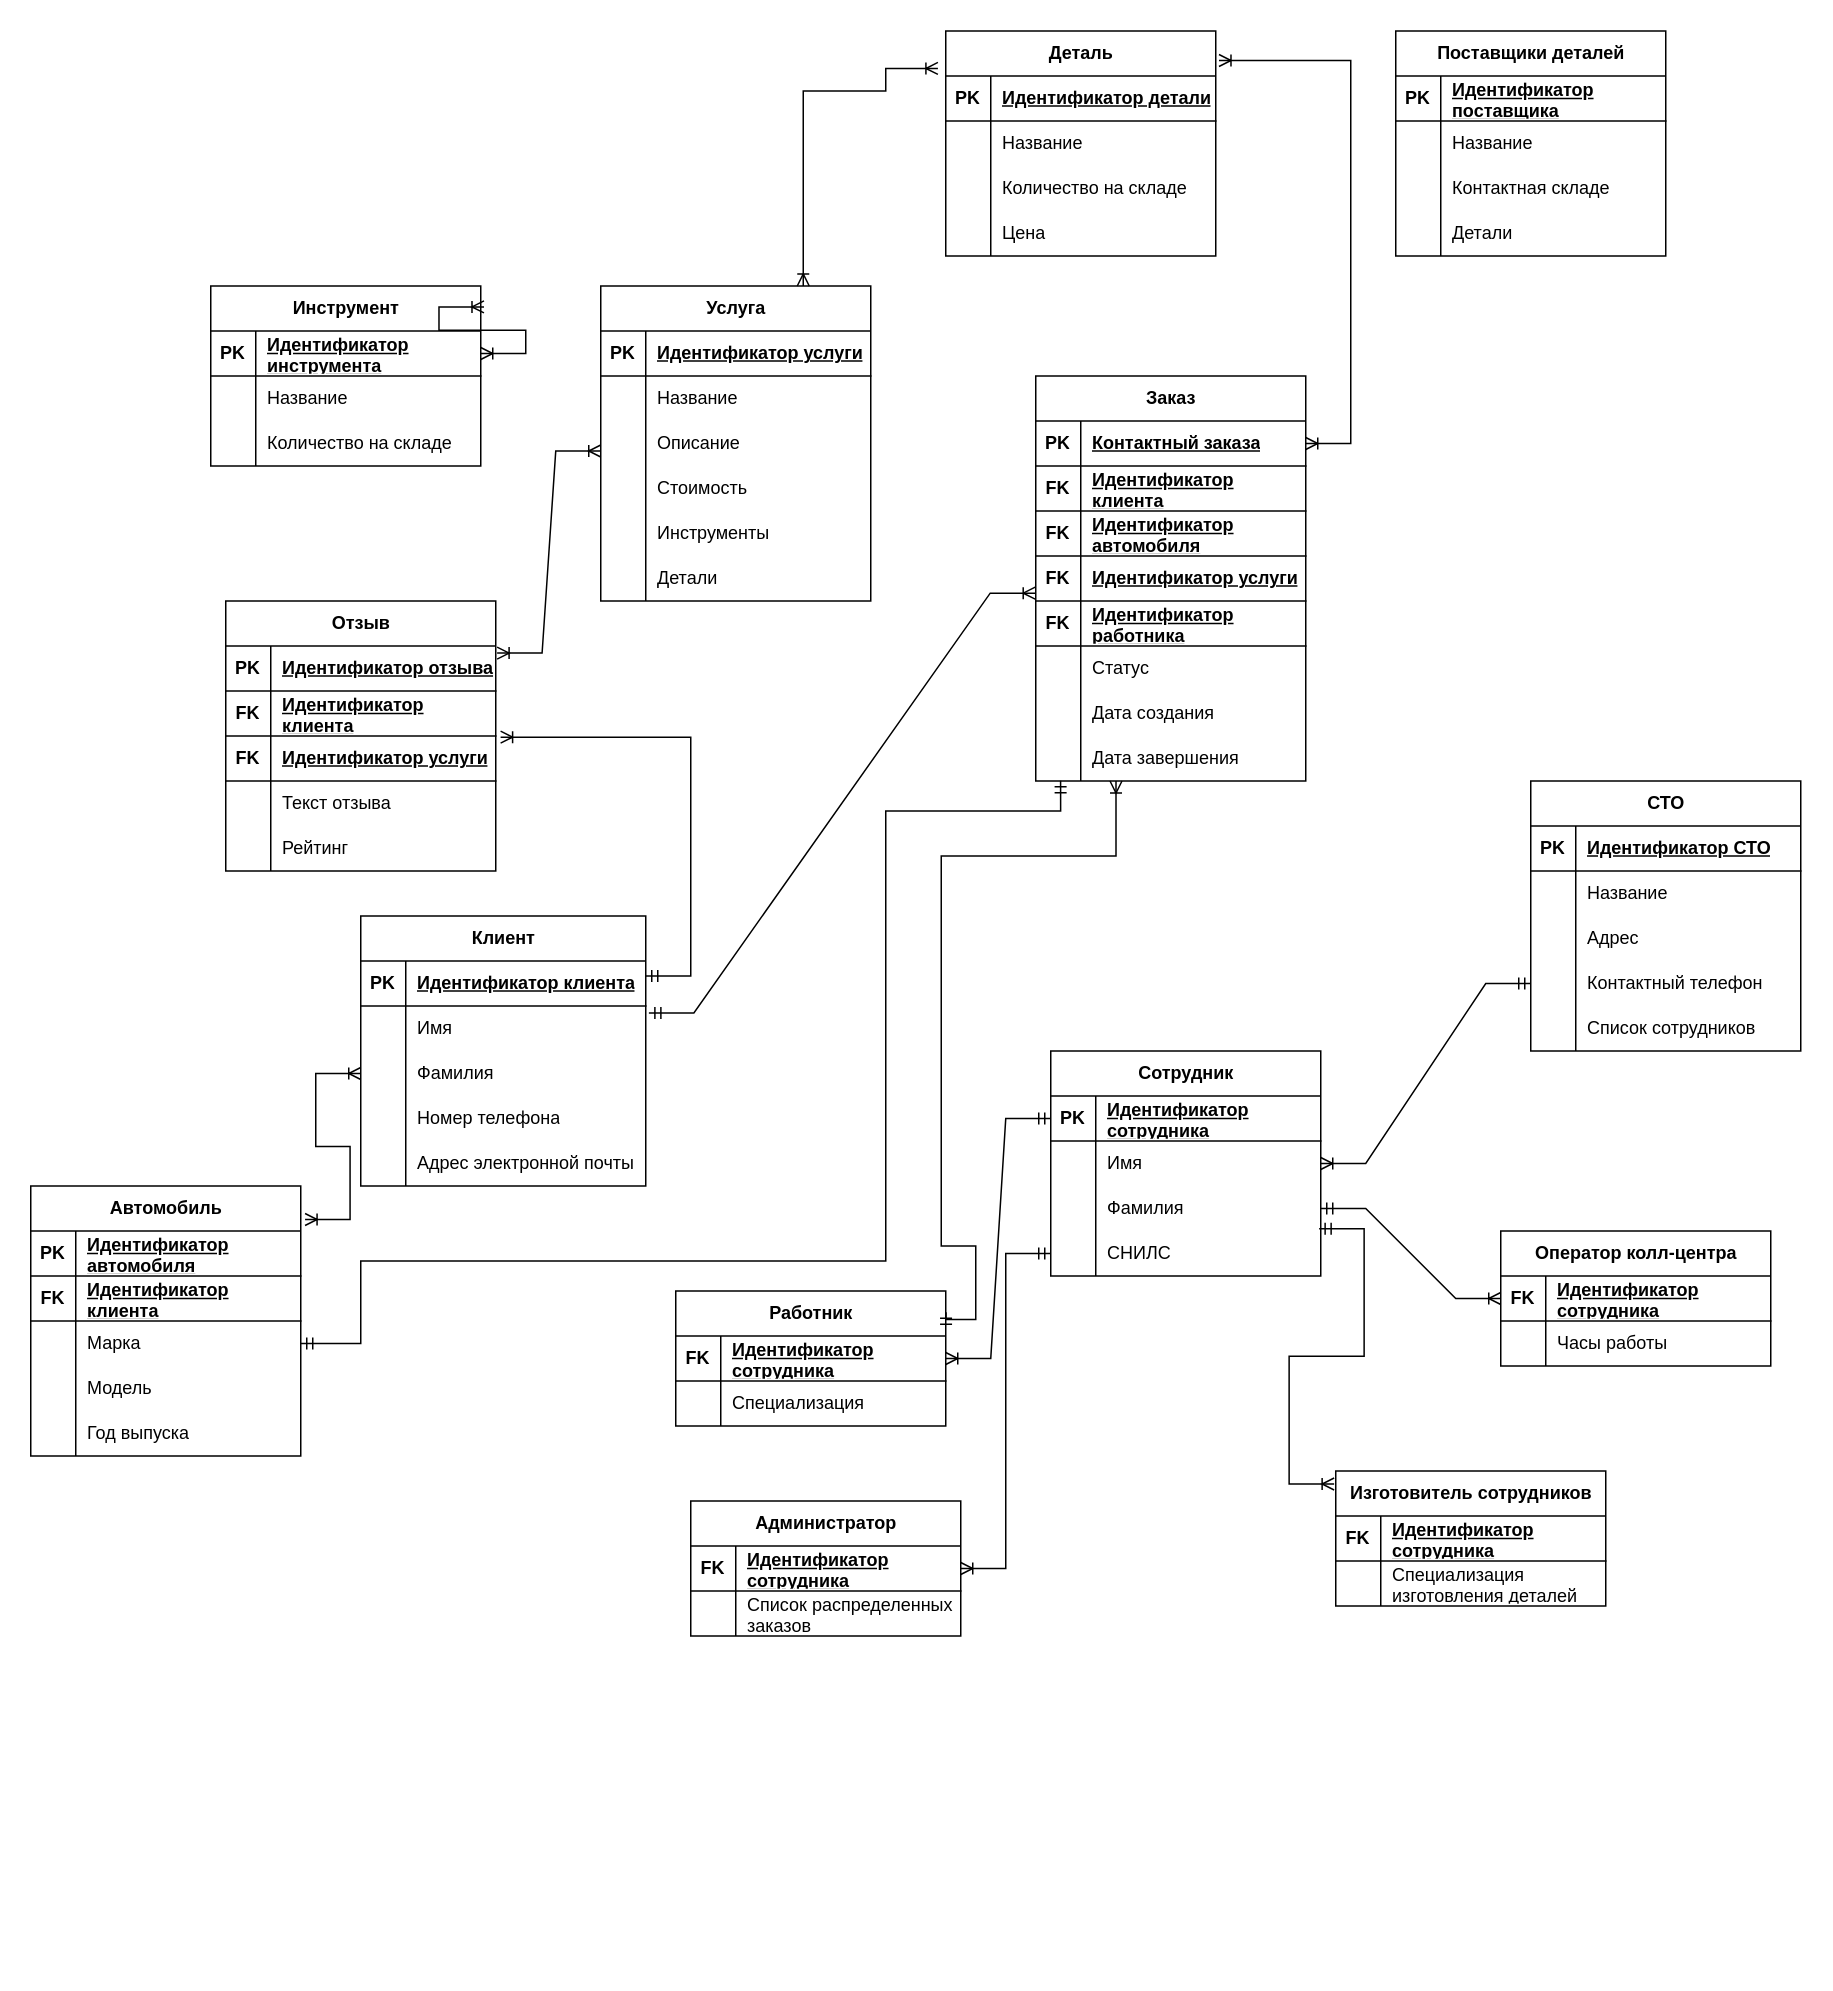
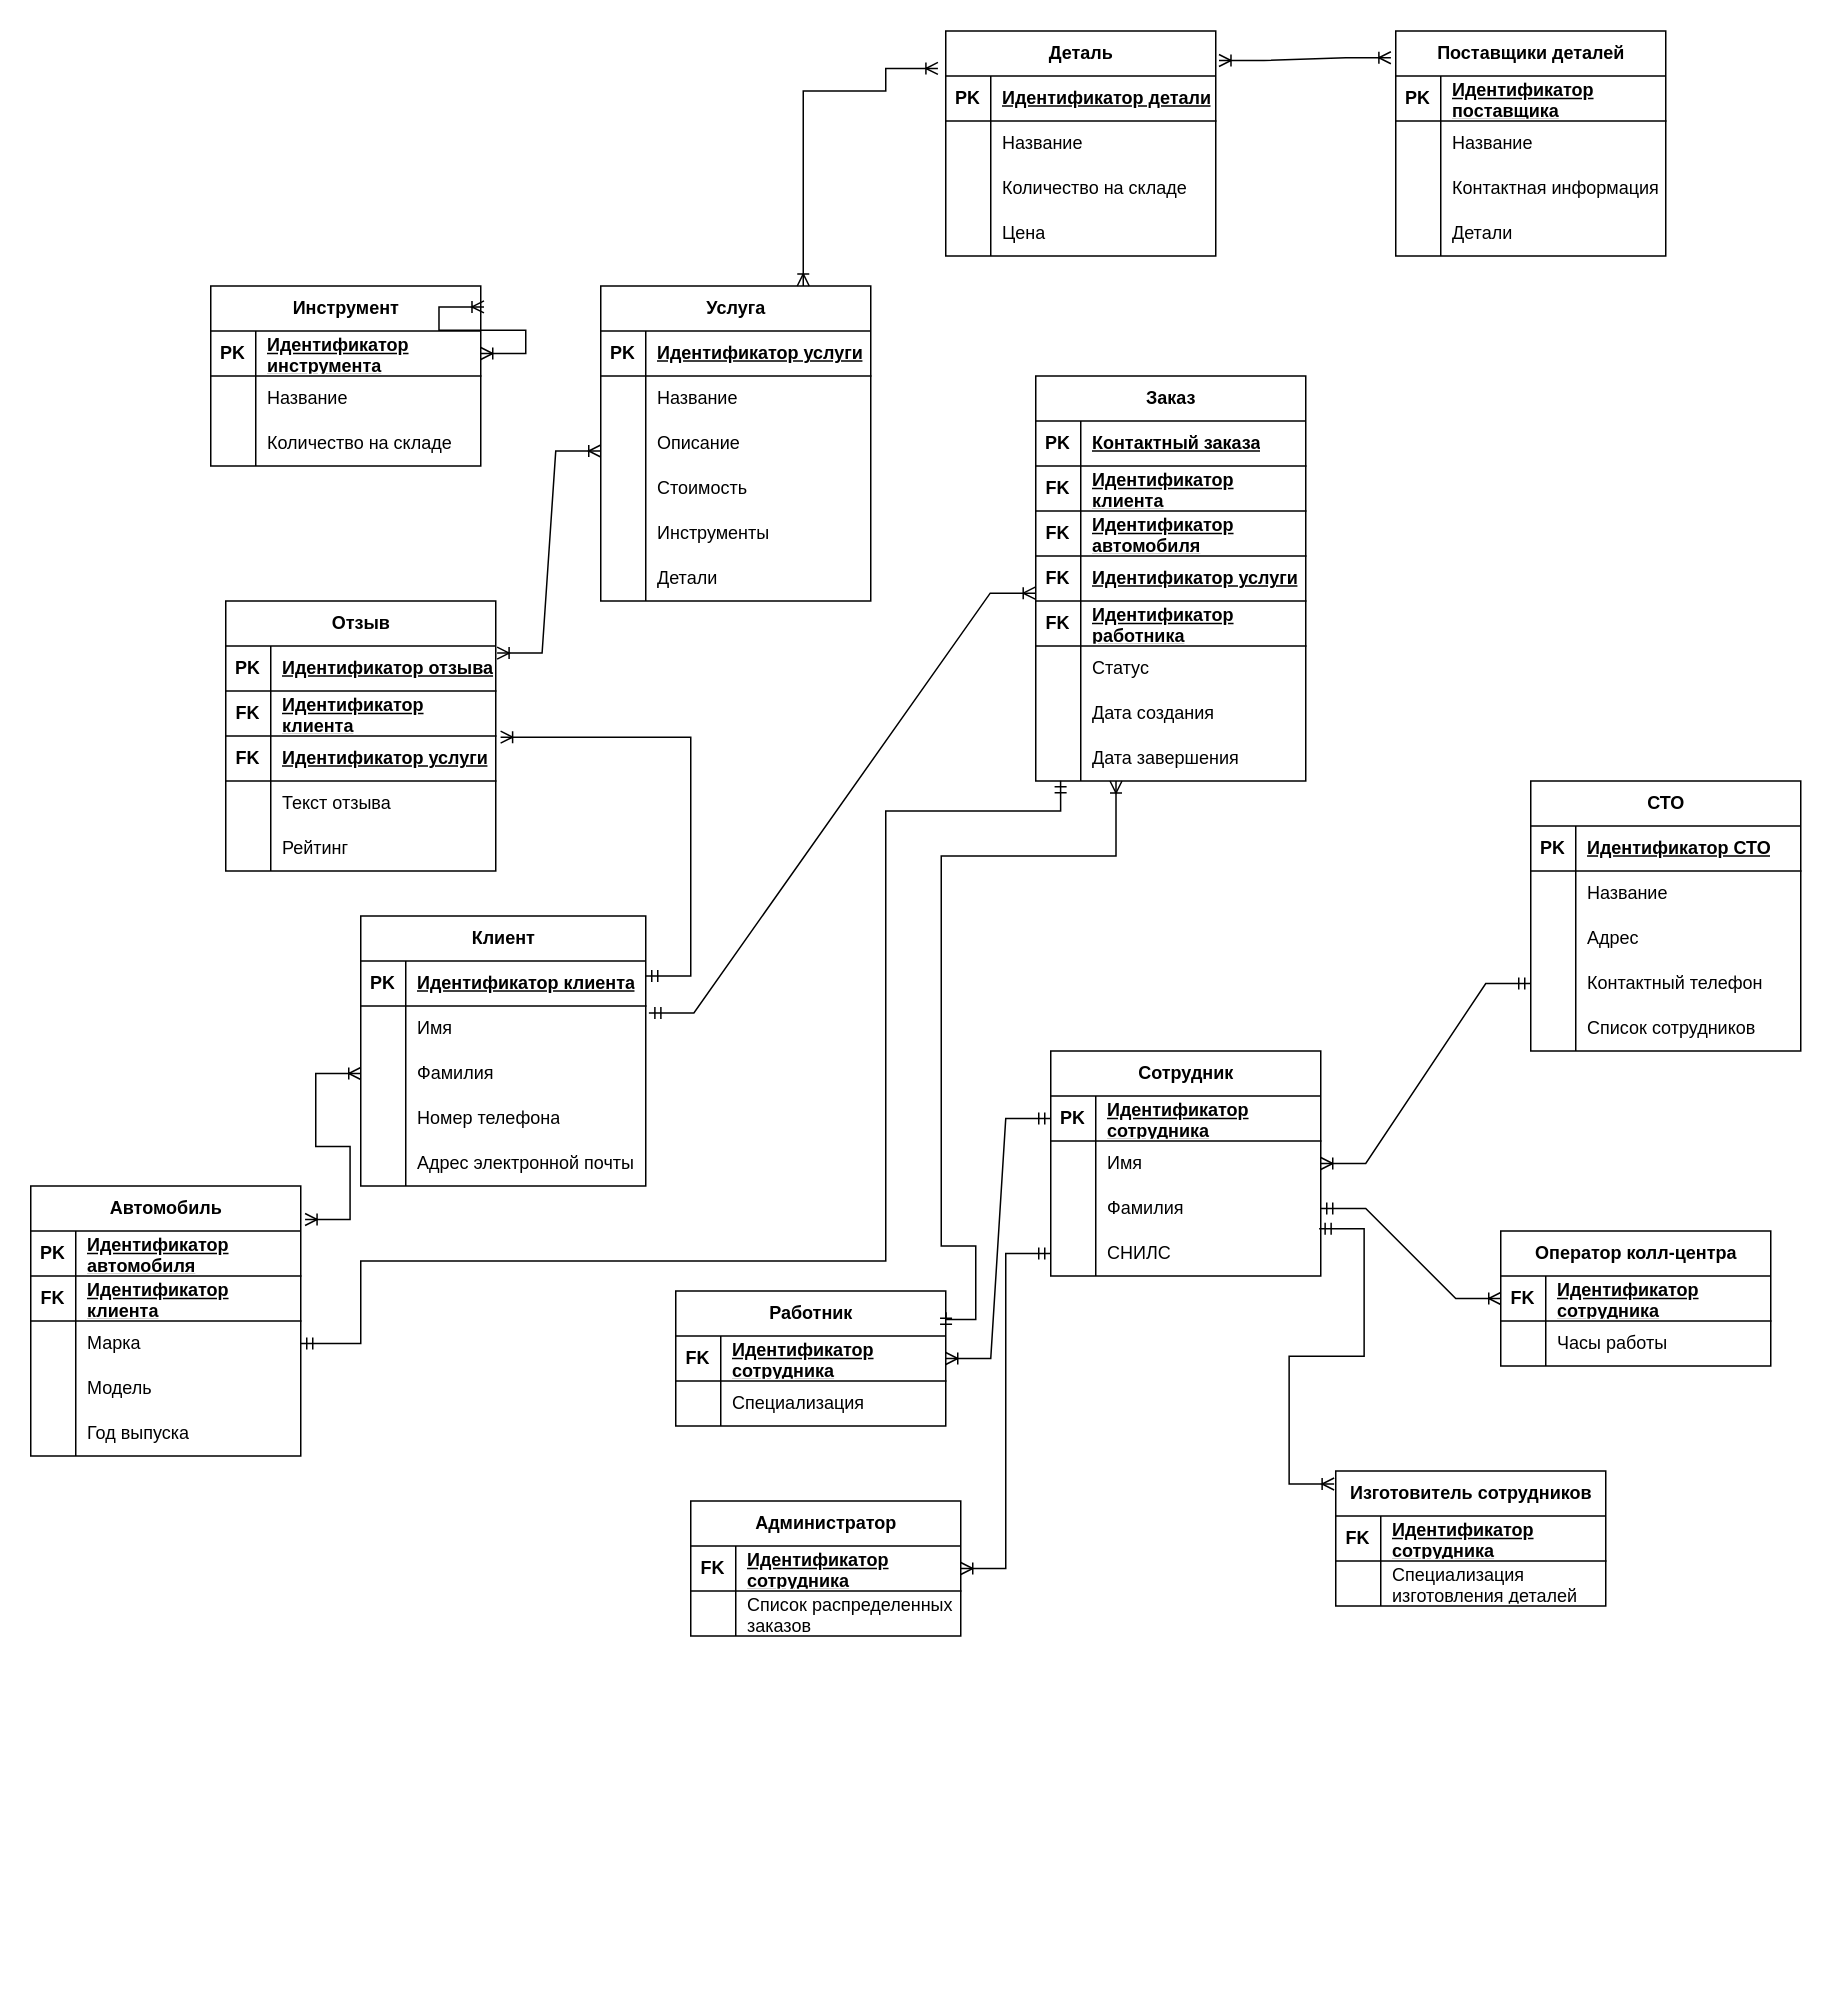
(1536, 188) -> (1556, 188)
(1351, 235) -> (1333, 58)
